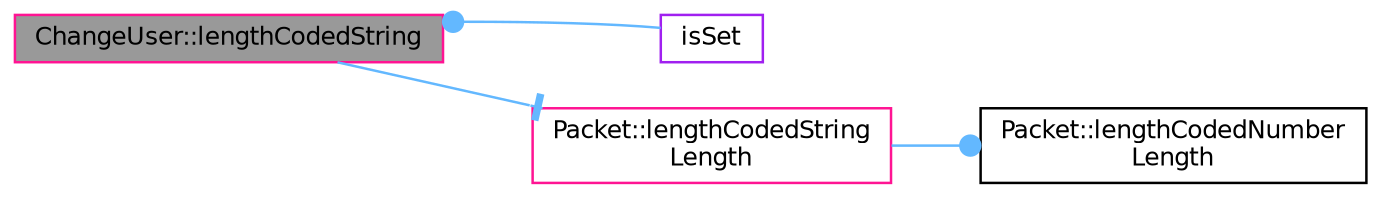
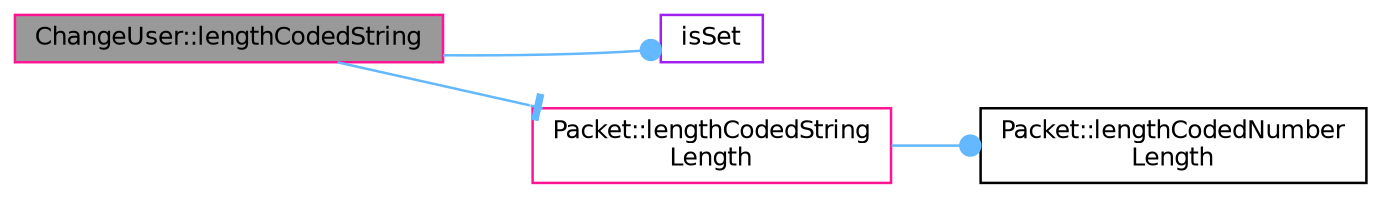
(562, 23) -> (542, 55)
